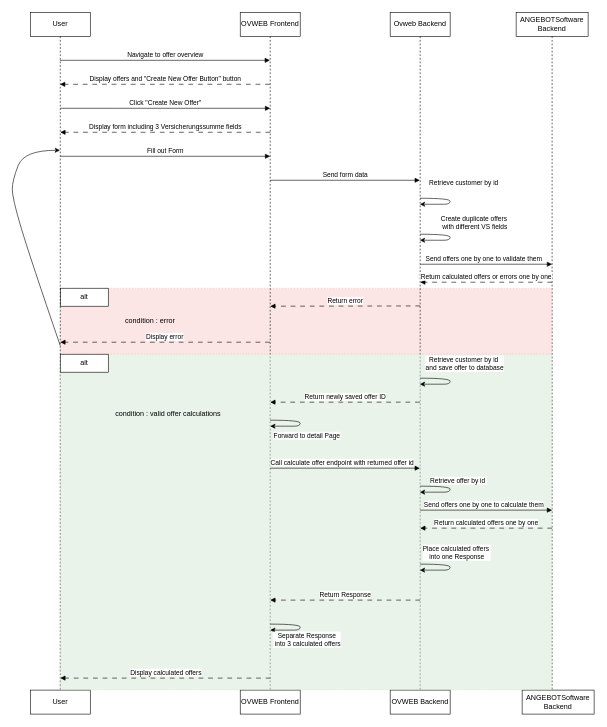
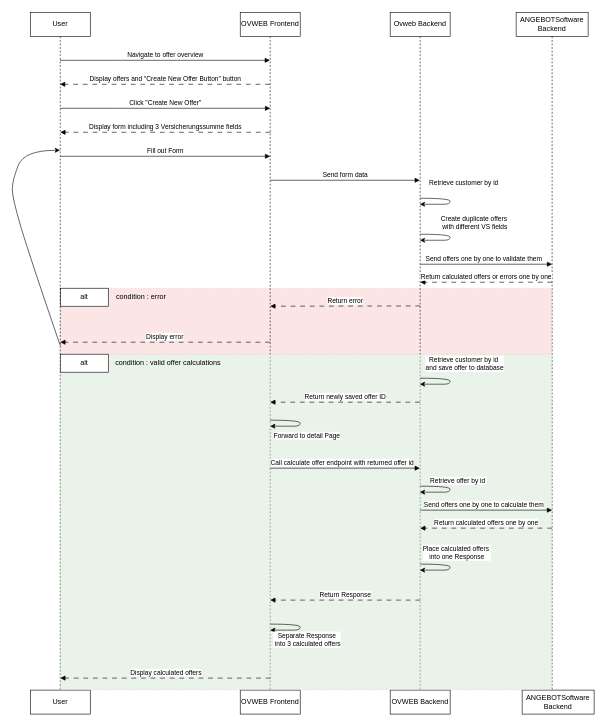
(150, 321) -> (141, 297)
(168, 414) -> (168, 363)
